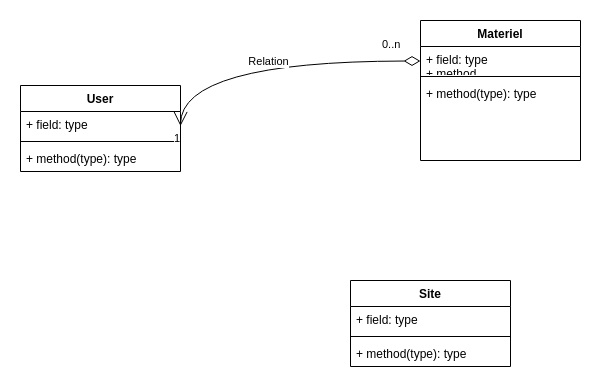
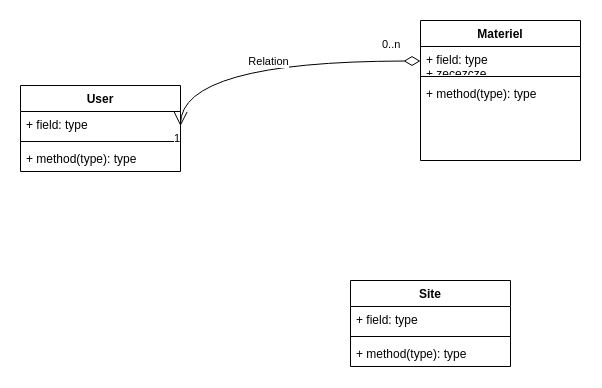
(462, 75) -> (462, 75)
